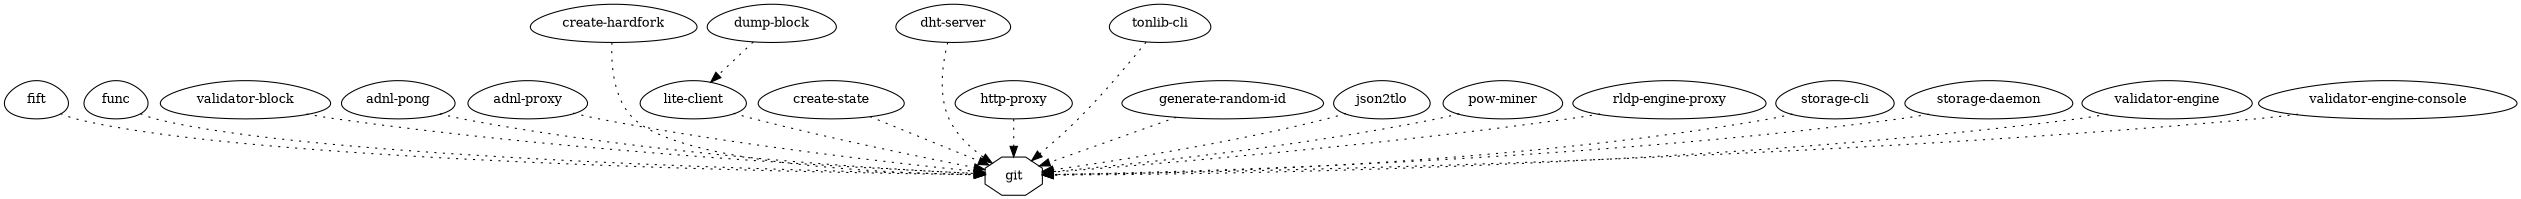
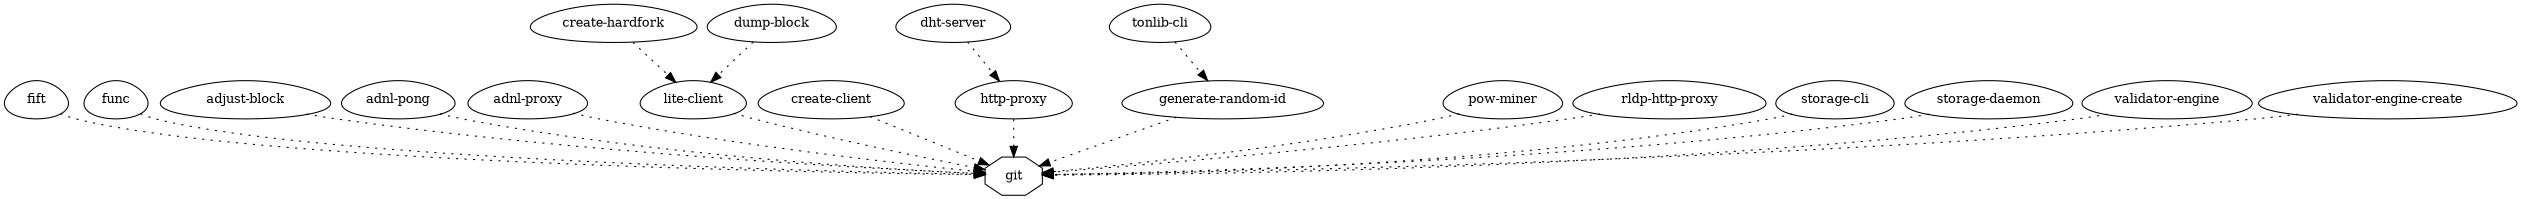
(245, 100) -> (245, 100)
(831, 100) -> (831, 100)
(1382, 100) -> none
(1669, 100) -> (1669, 100)
(2388, 100) -> (2388, 100)
(1096, 101) -> (1188, 57)
(945, 107) -> (980, 57)
(686, 144) -> (650, 59)
